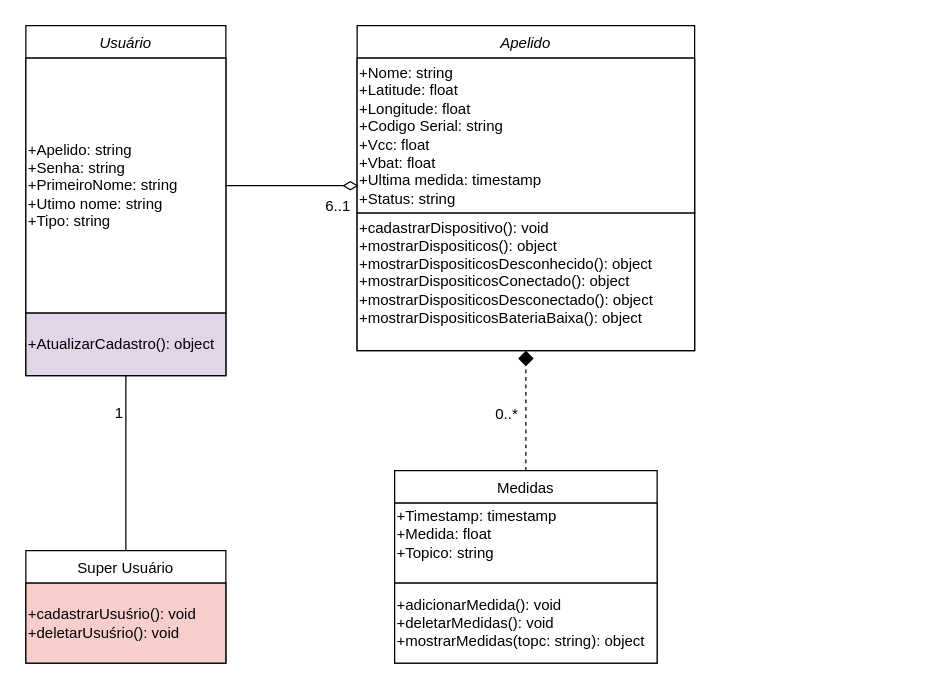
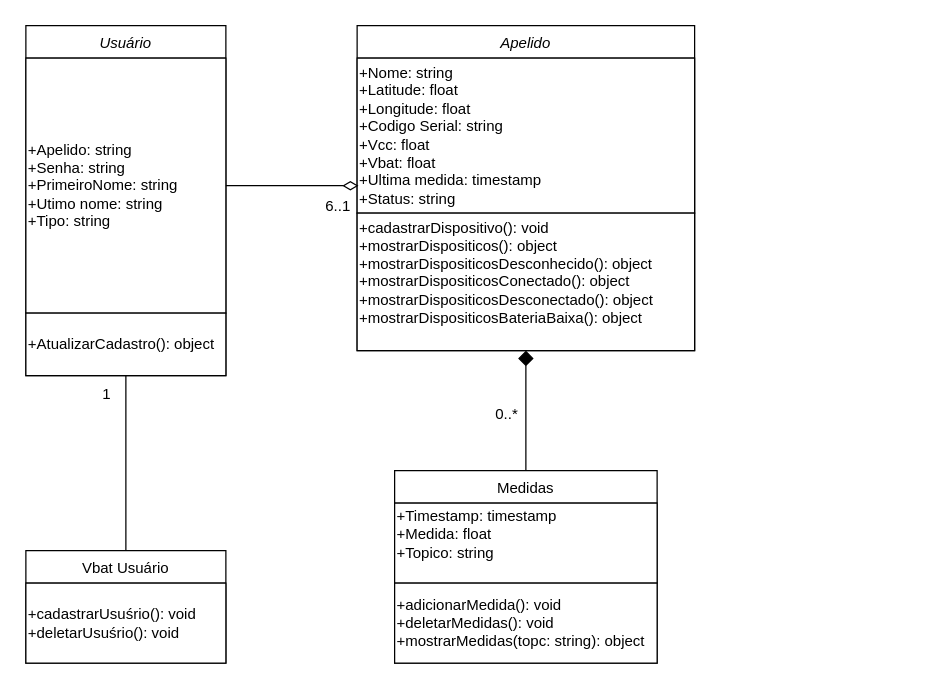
(126, 344) -> (126, 344)
(119, 413) -> (107, 394)
(526, 417) -> (526, 417)
(125, 568) -> (125, 568)
(126, 623) -> (126, 623)
